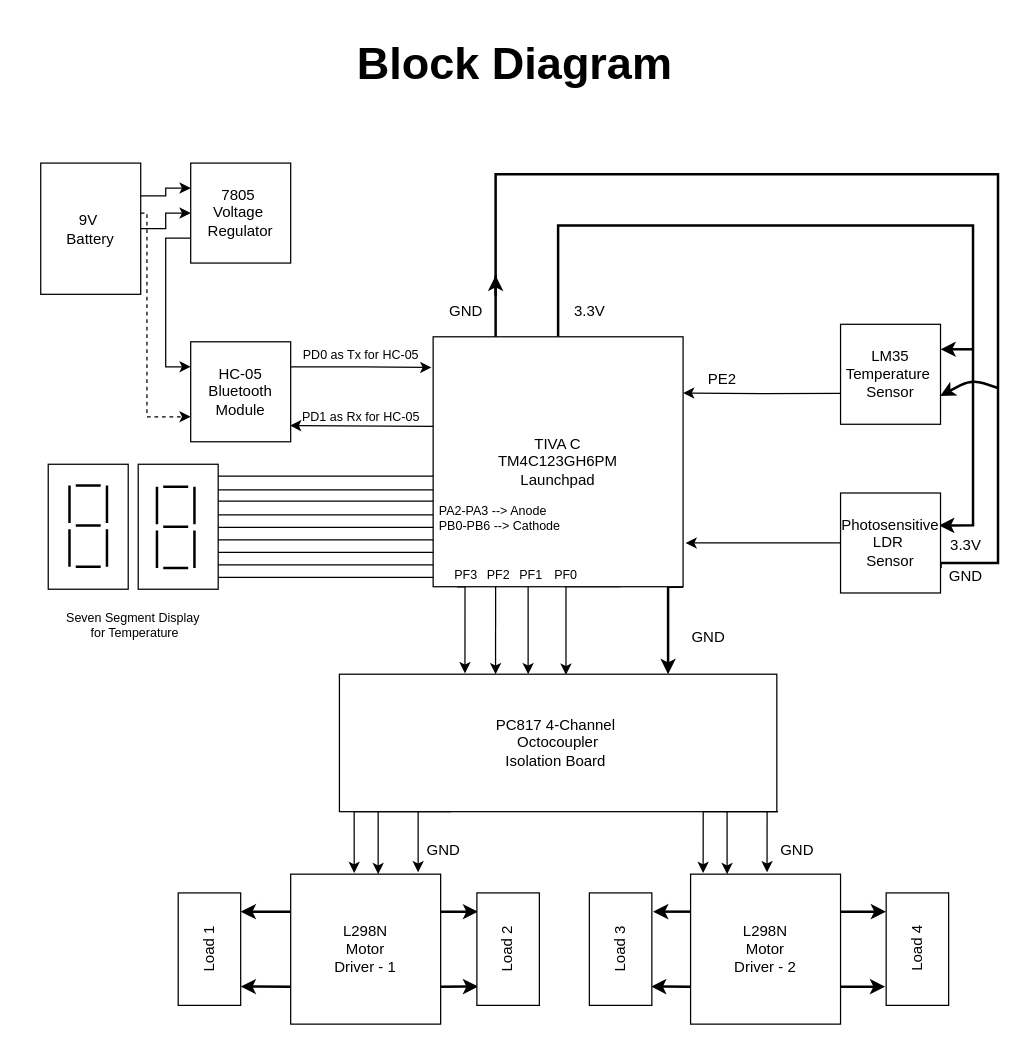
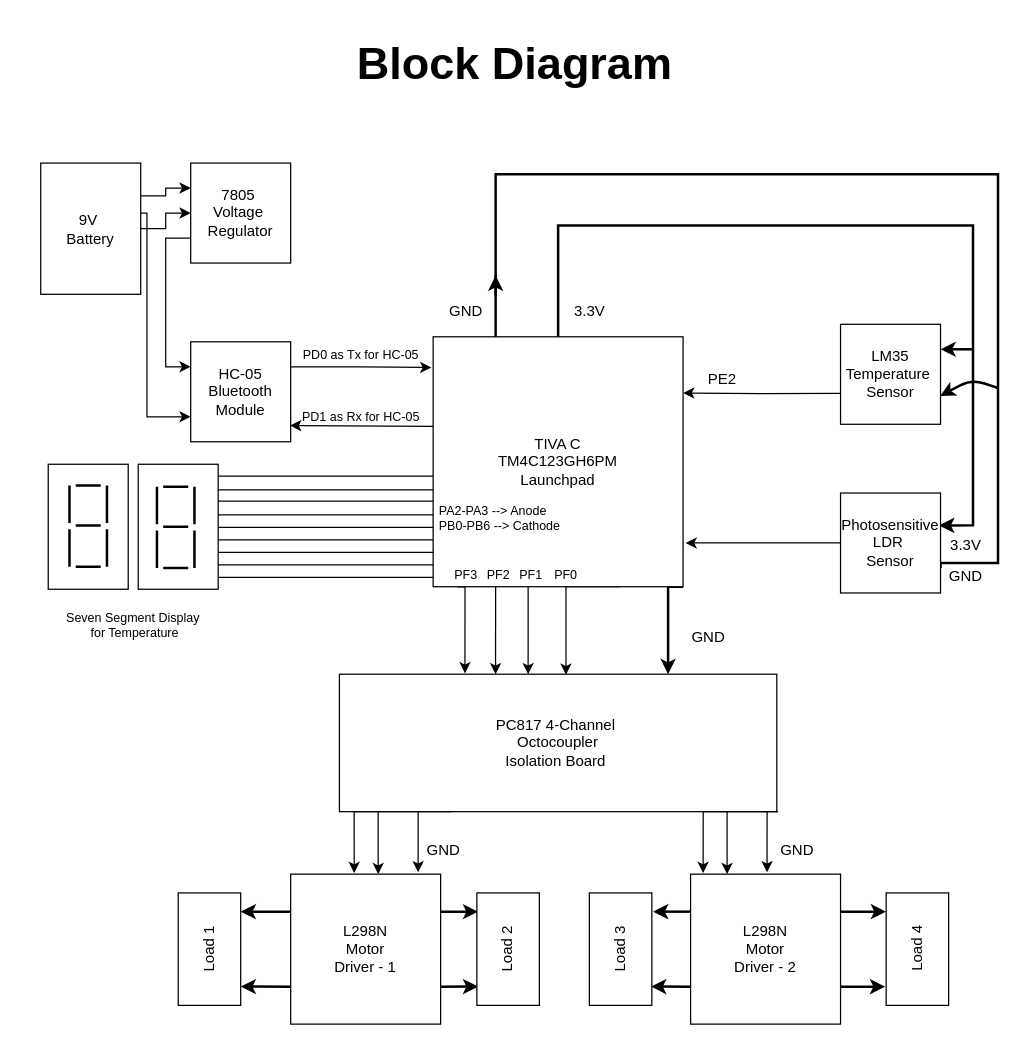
(147, 331) -> (147, 331)
